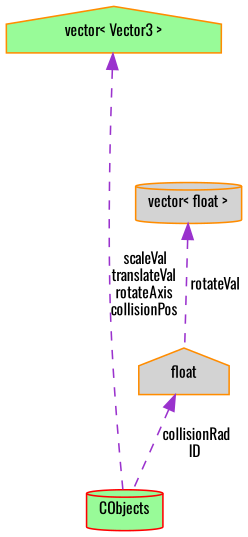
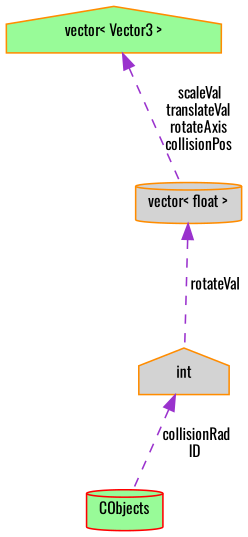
(110, 280) -> (155, 125)
(184, 374) -> (184, 374)
